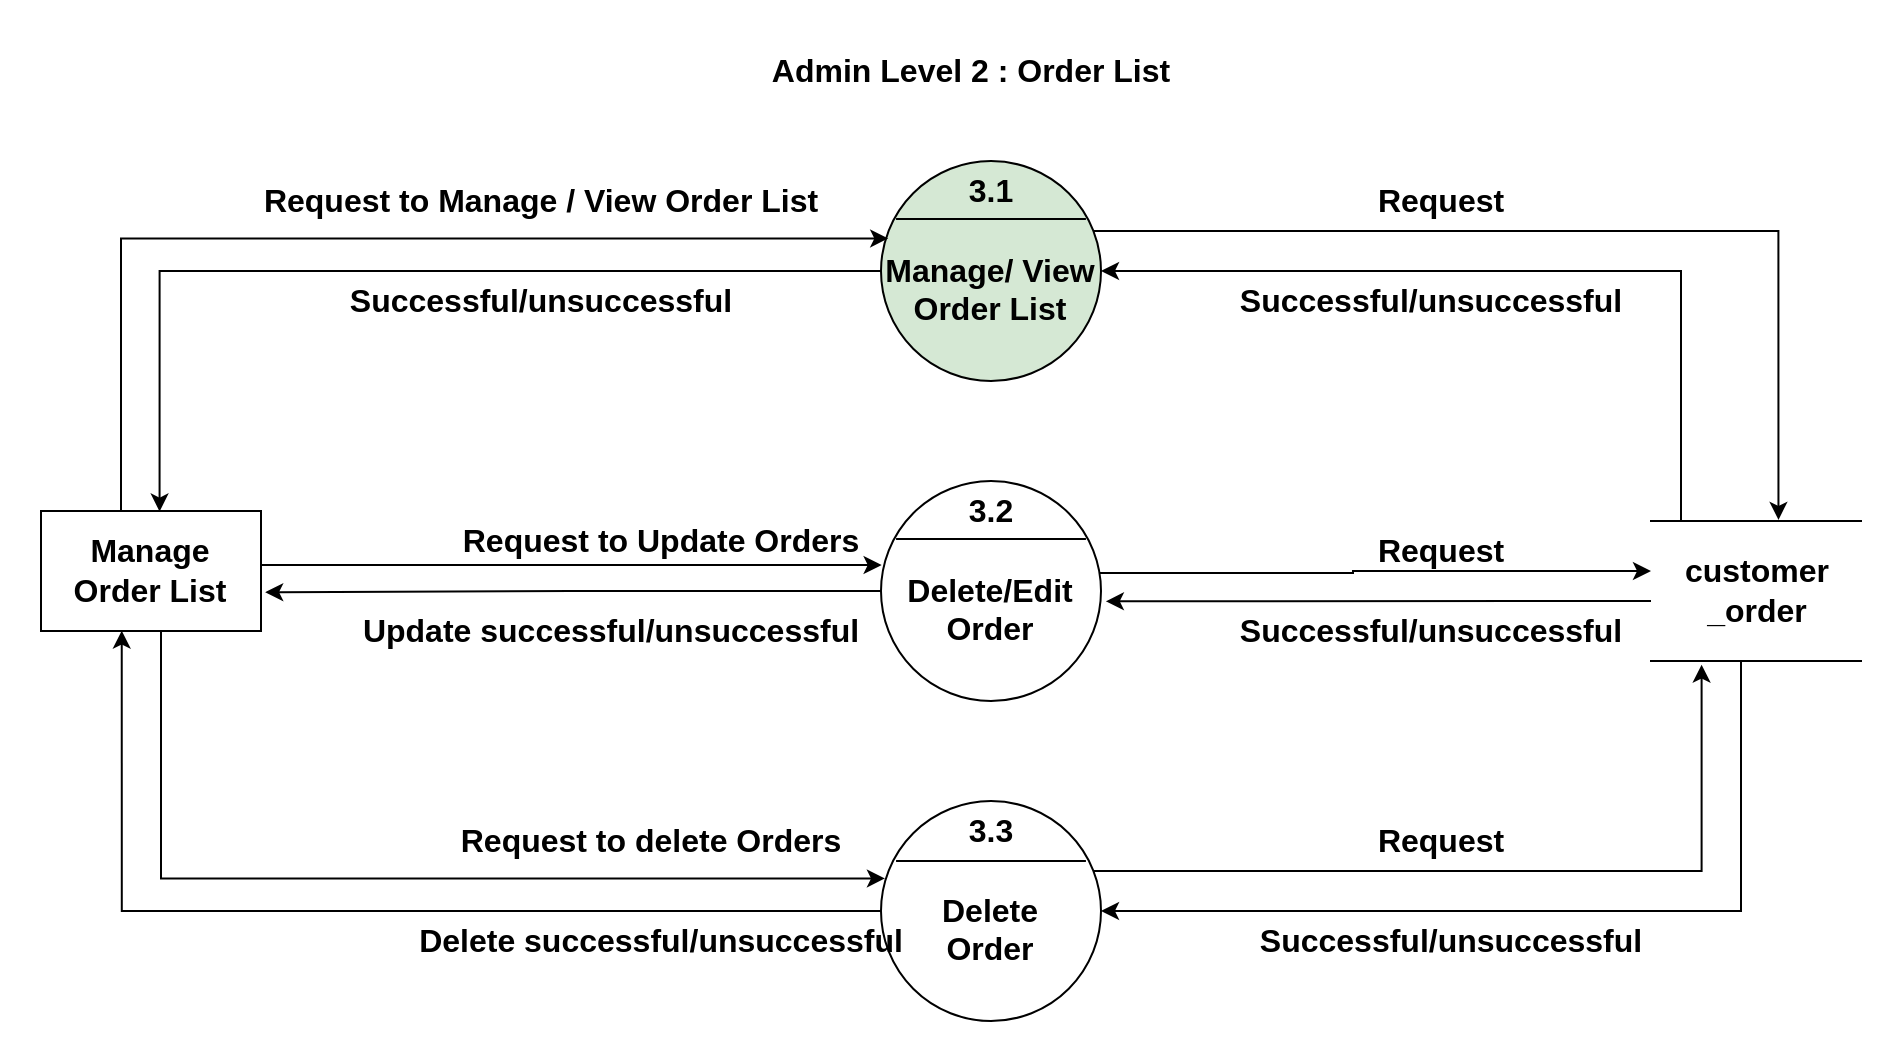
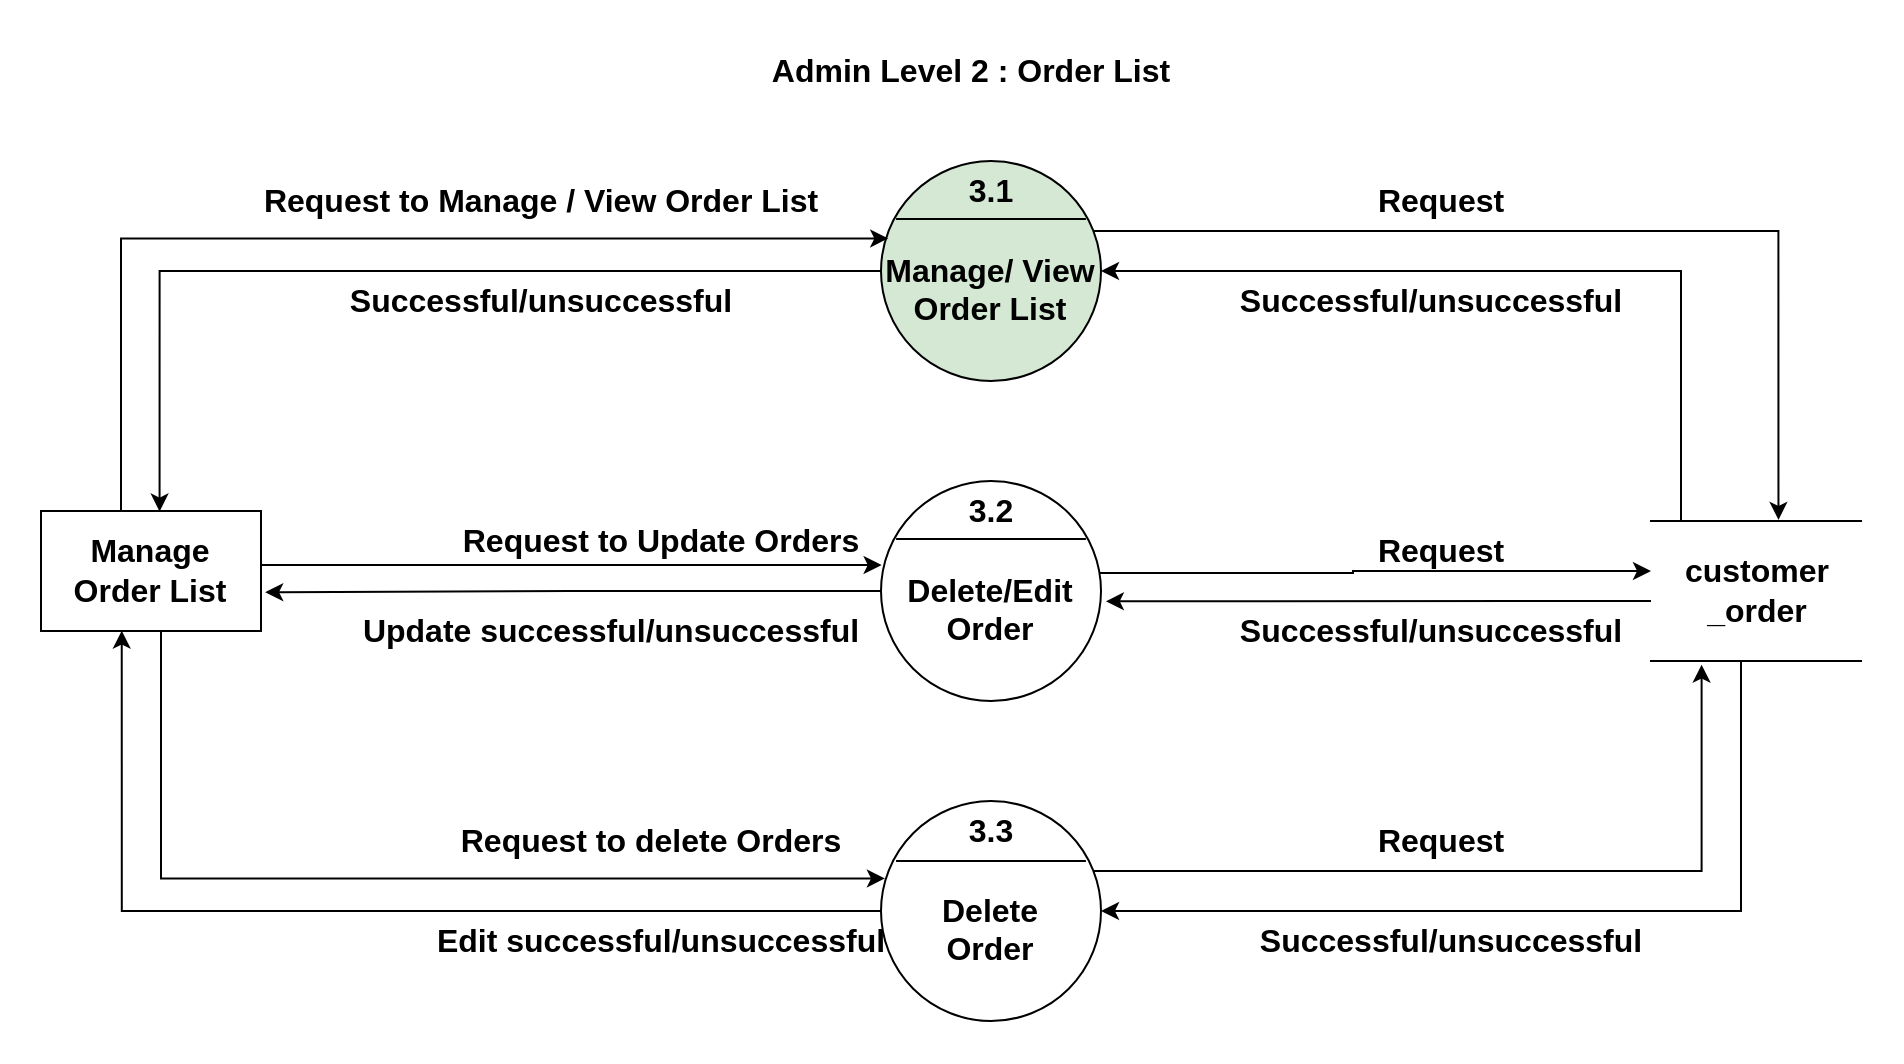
(662, 941) -> (662, 941)
